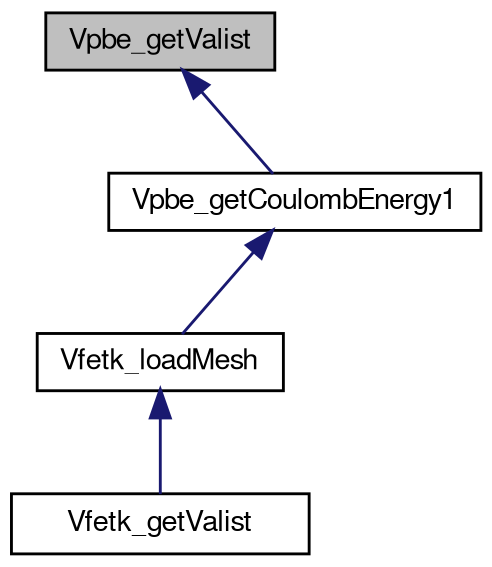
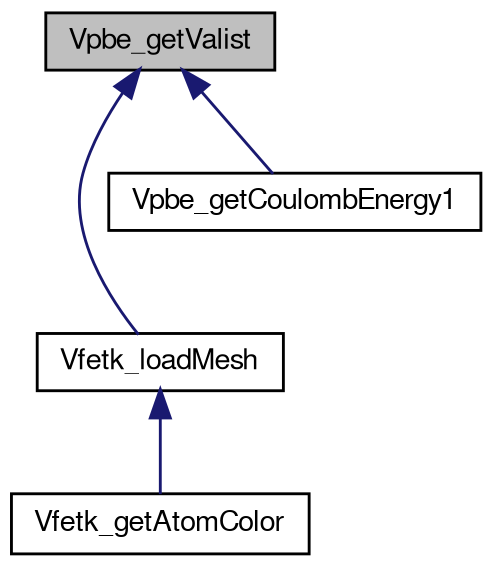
(218, 293) -> (81, 216)
(160, 524) -> (160, 524)
